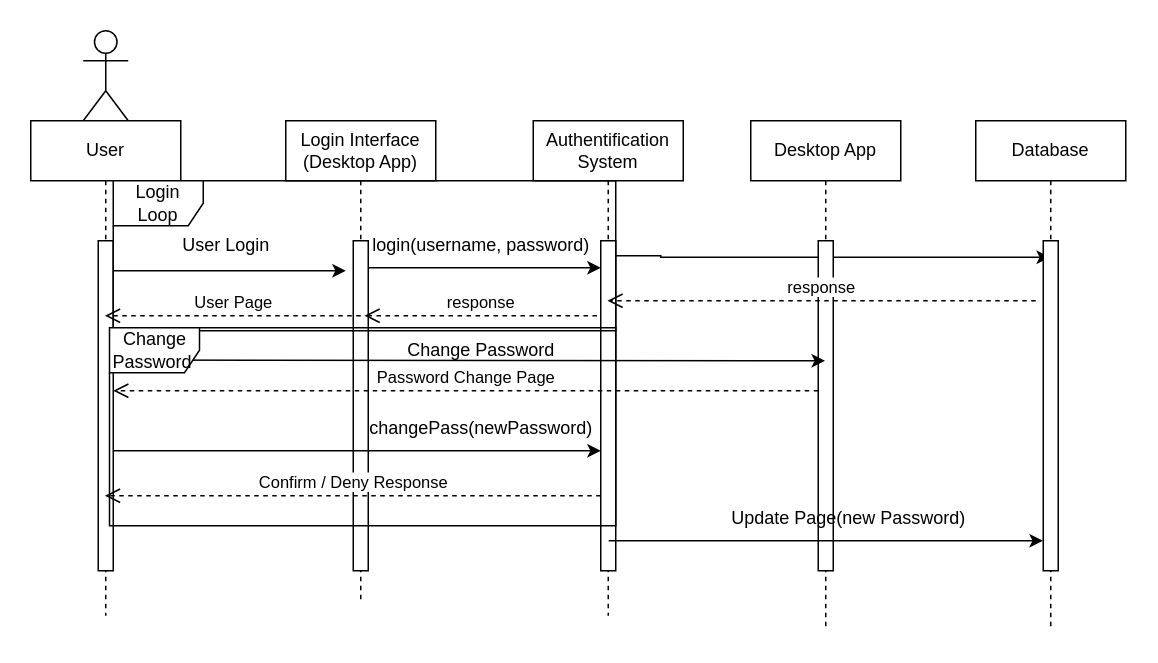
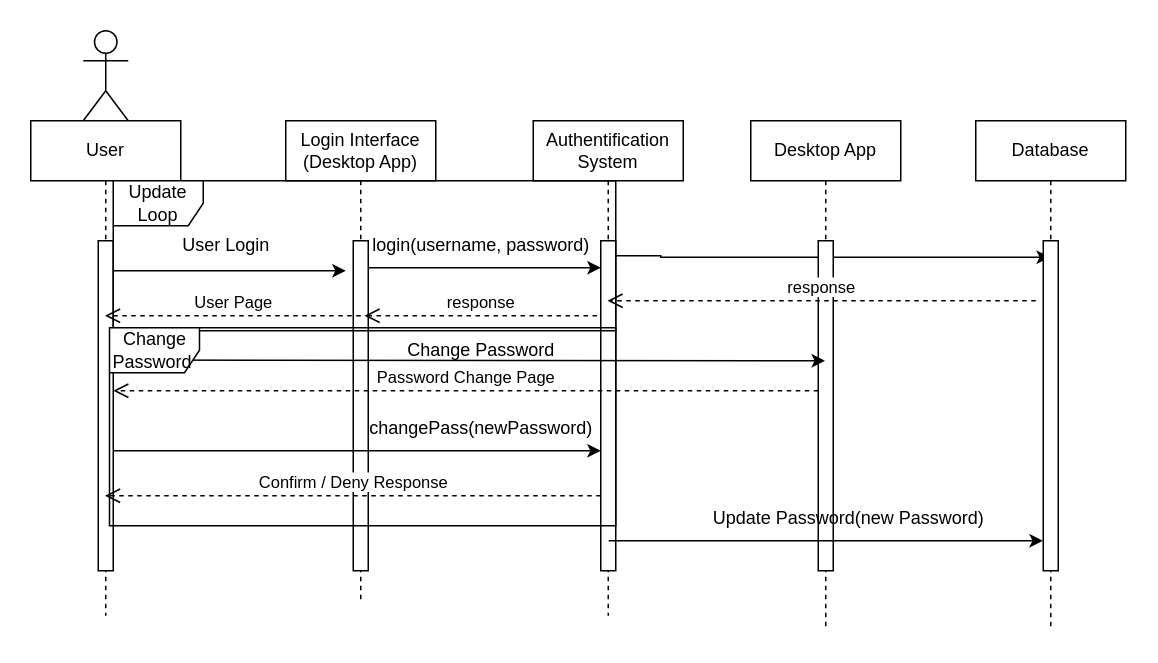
(158, 203) -> (158, 203)
(849, 518) -> (849, 518)
